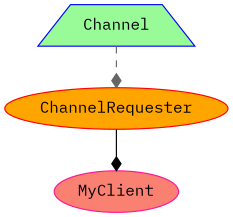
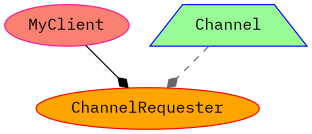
(116, 143) -> (102, 61)
